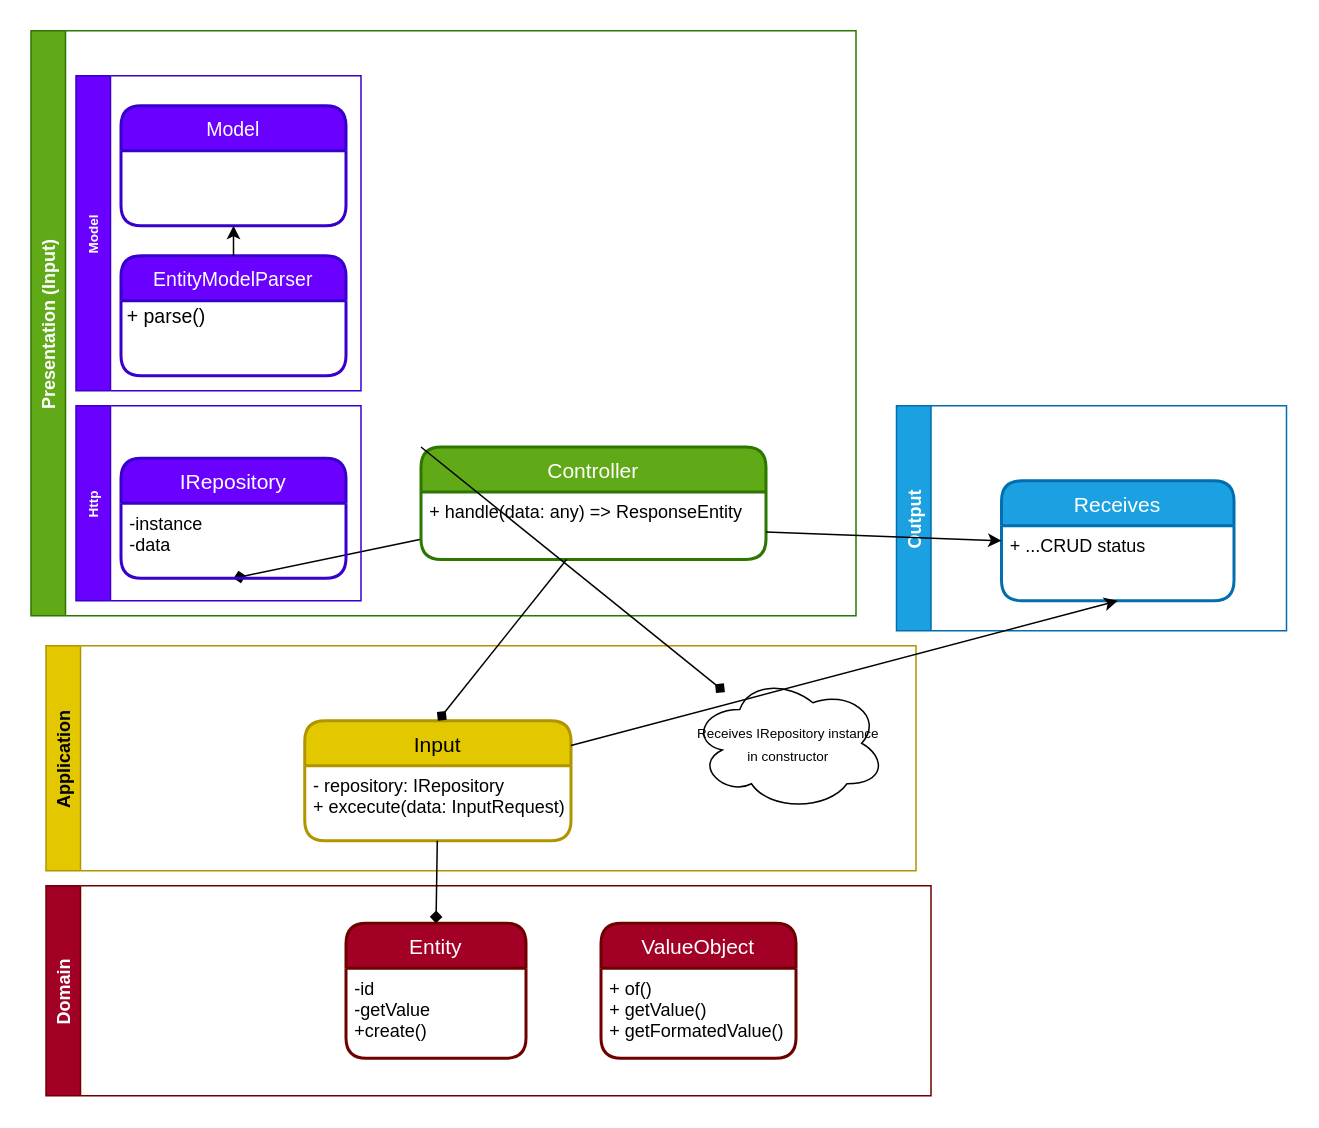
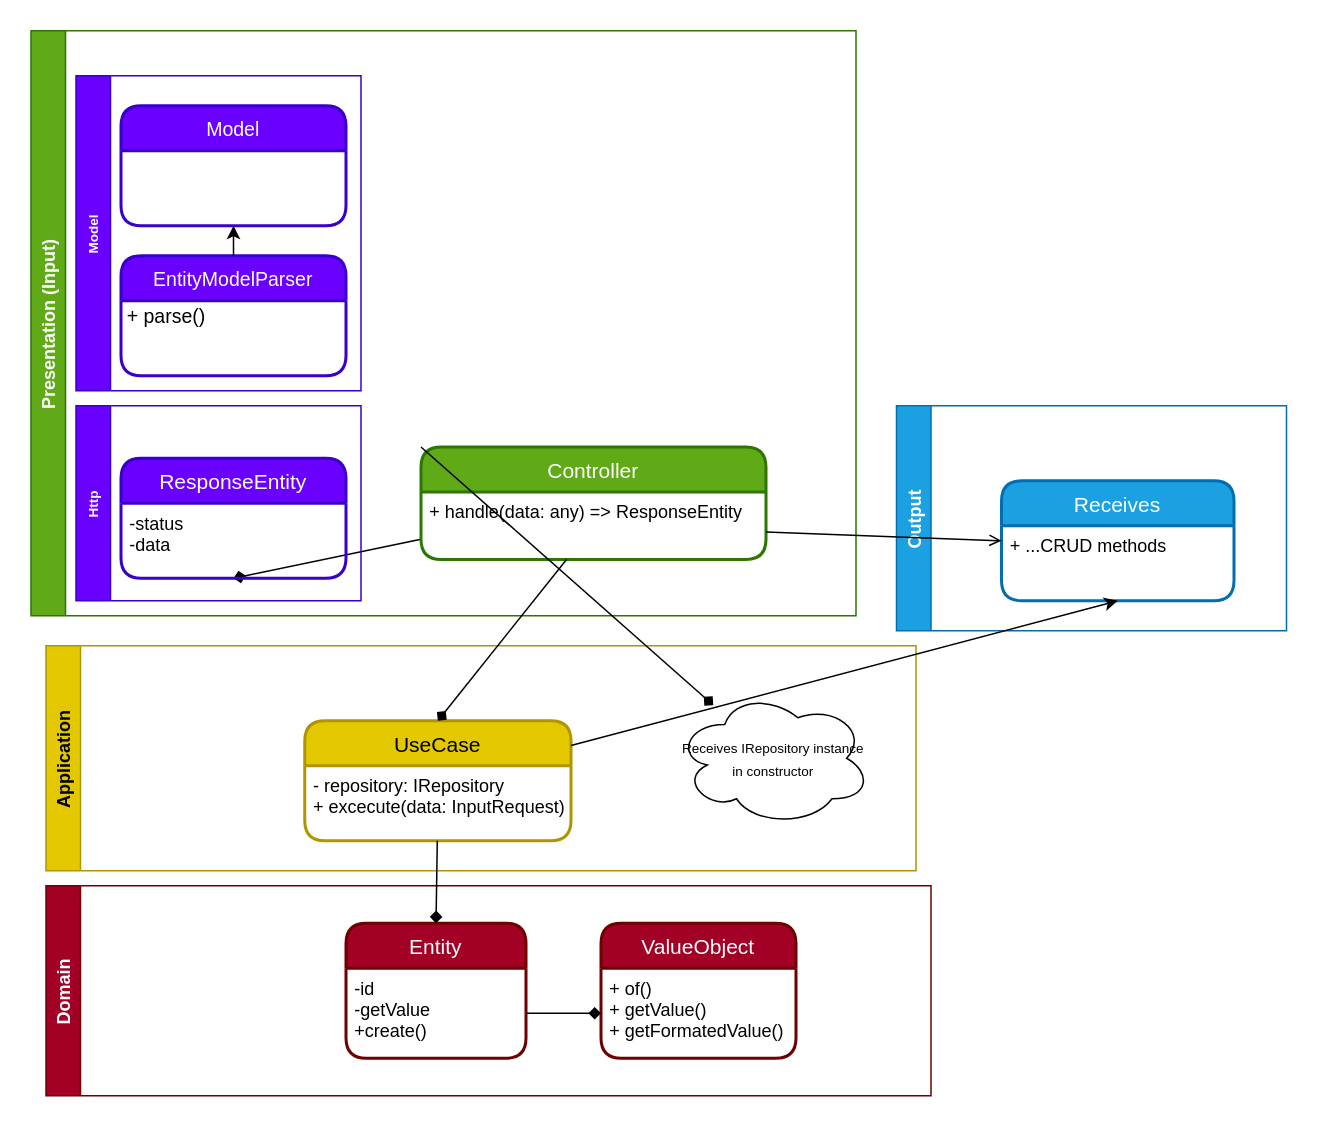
(233, 482) -> (233, 482)
(172, 524) -> (164, 524)
(990, 540) -> (992, 540)
(1078, 546) -> (1083, 546)
(788, 743) -> (773, 758)
(437, 745) -> (437, 745)
none -> (558, 1013)
